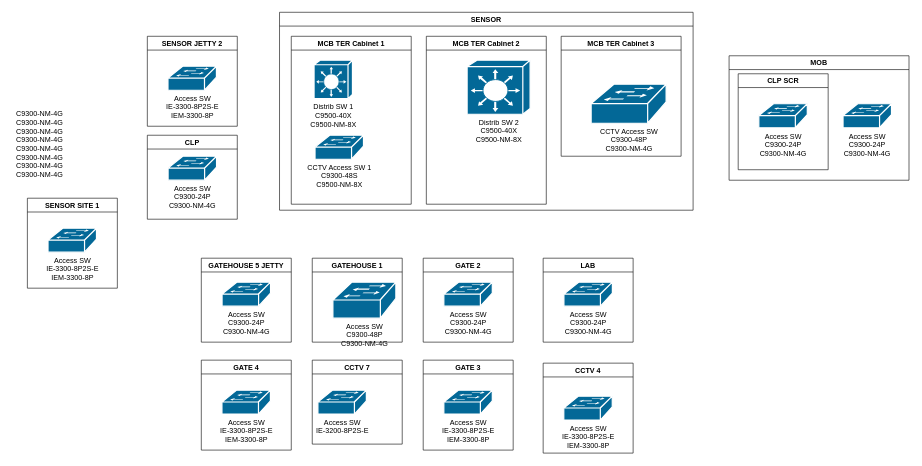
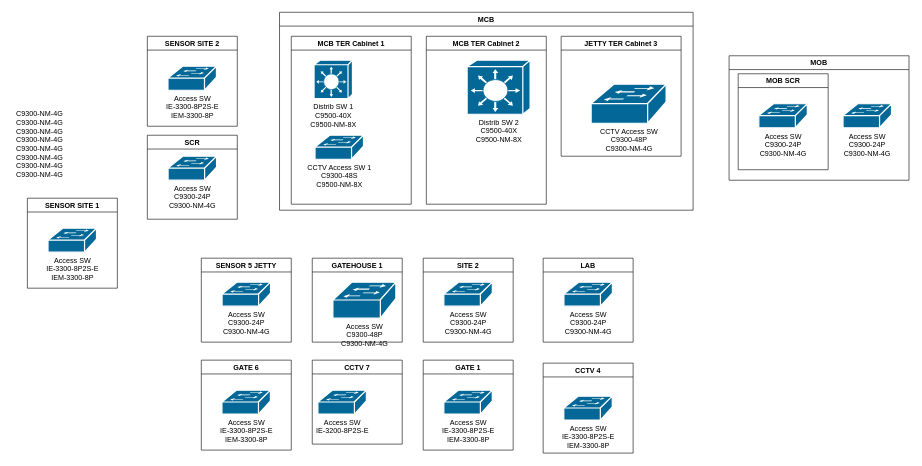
(486, 20) -> (486, 20)
(192, 44) -> (192, 44)
(621, 44) -> (621, 44)
(783, 81) -> (783, 81)
(192, 143) -> (192, 143)
(246, 266) -> (246, 266)
(468, 266) -> (468, 266)
(246, 368) -> (246, 368)
(468, 368) -> (468, 368)
